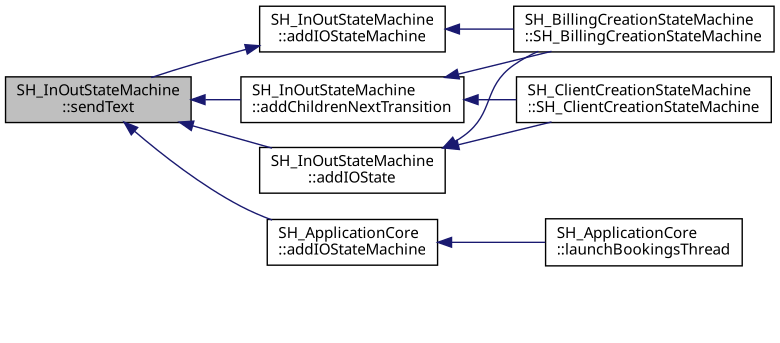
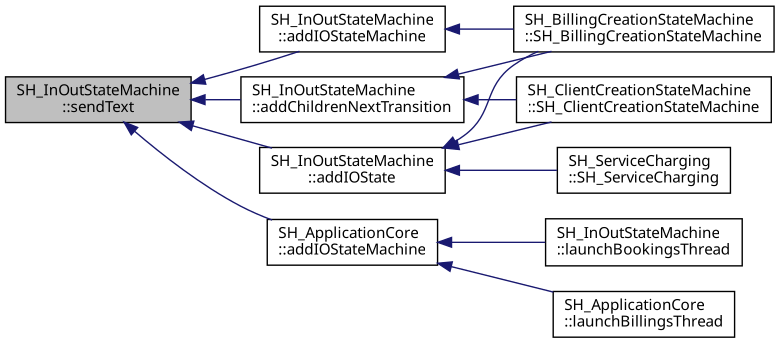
(198, 63) -> (252, 66)
none -> (644, 170)
(644, 242) -> (644, 242)
none -> (644, 314)
